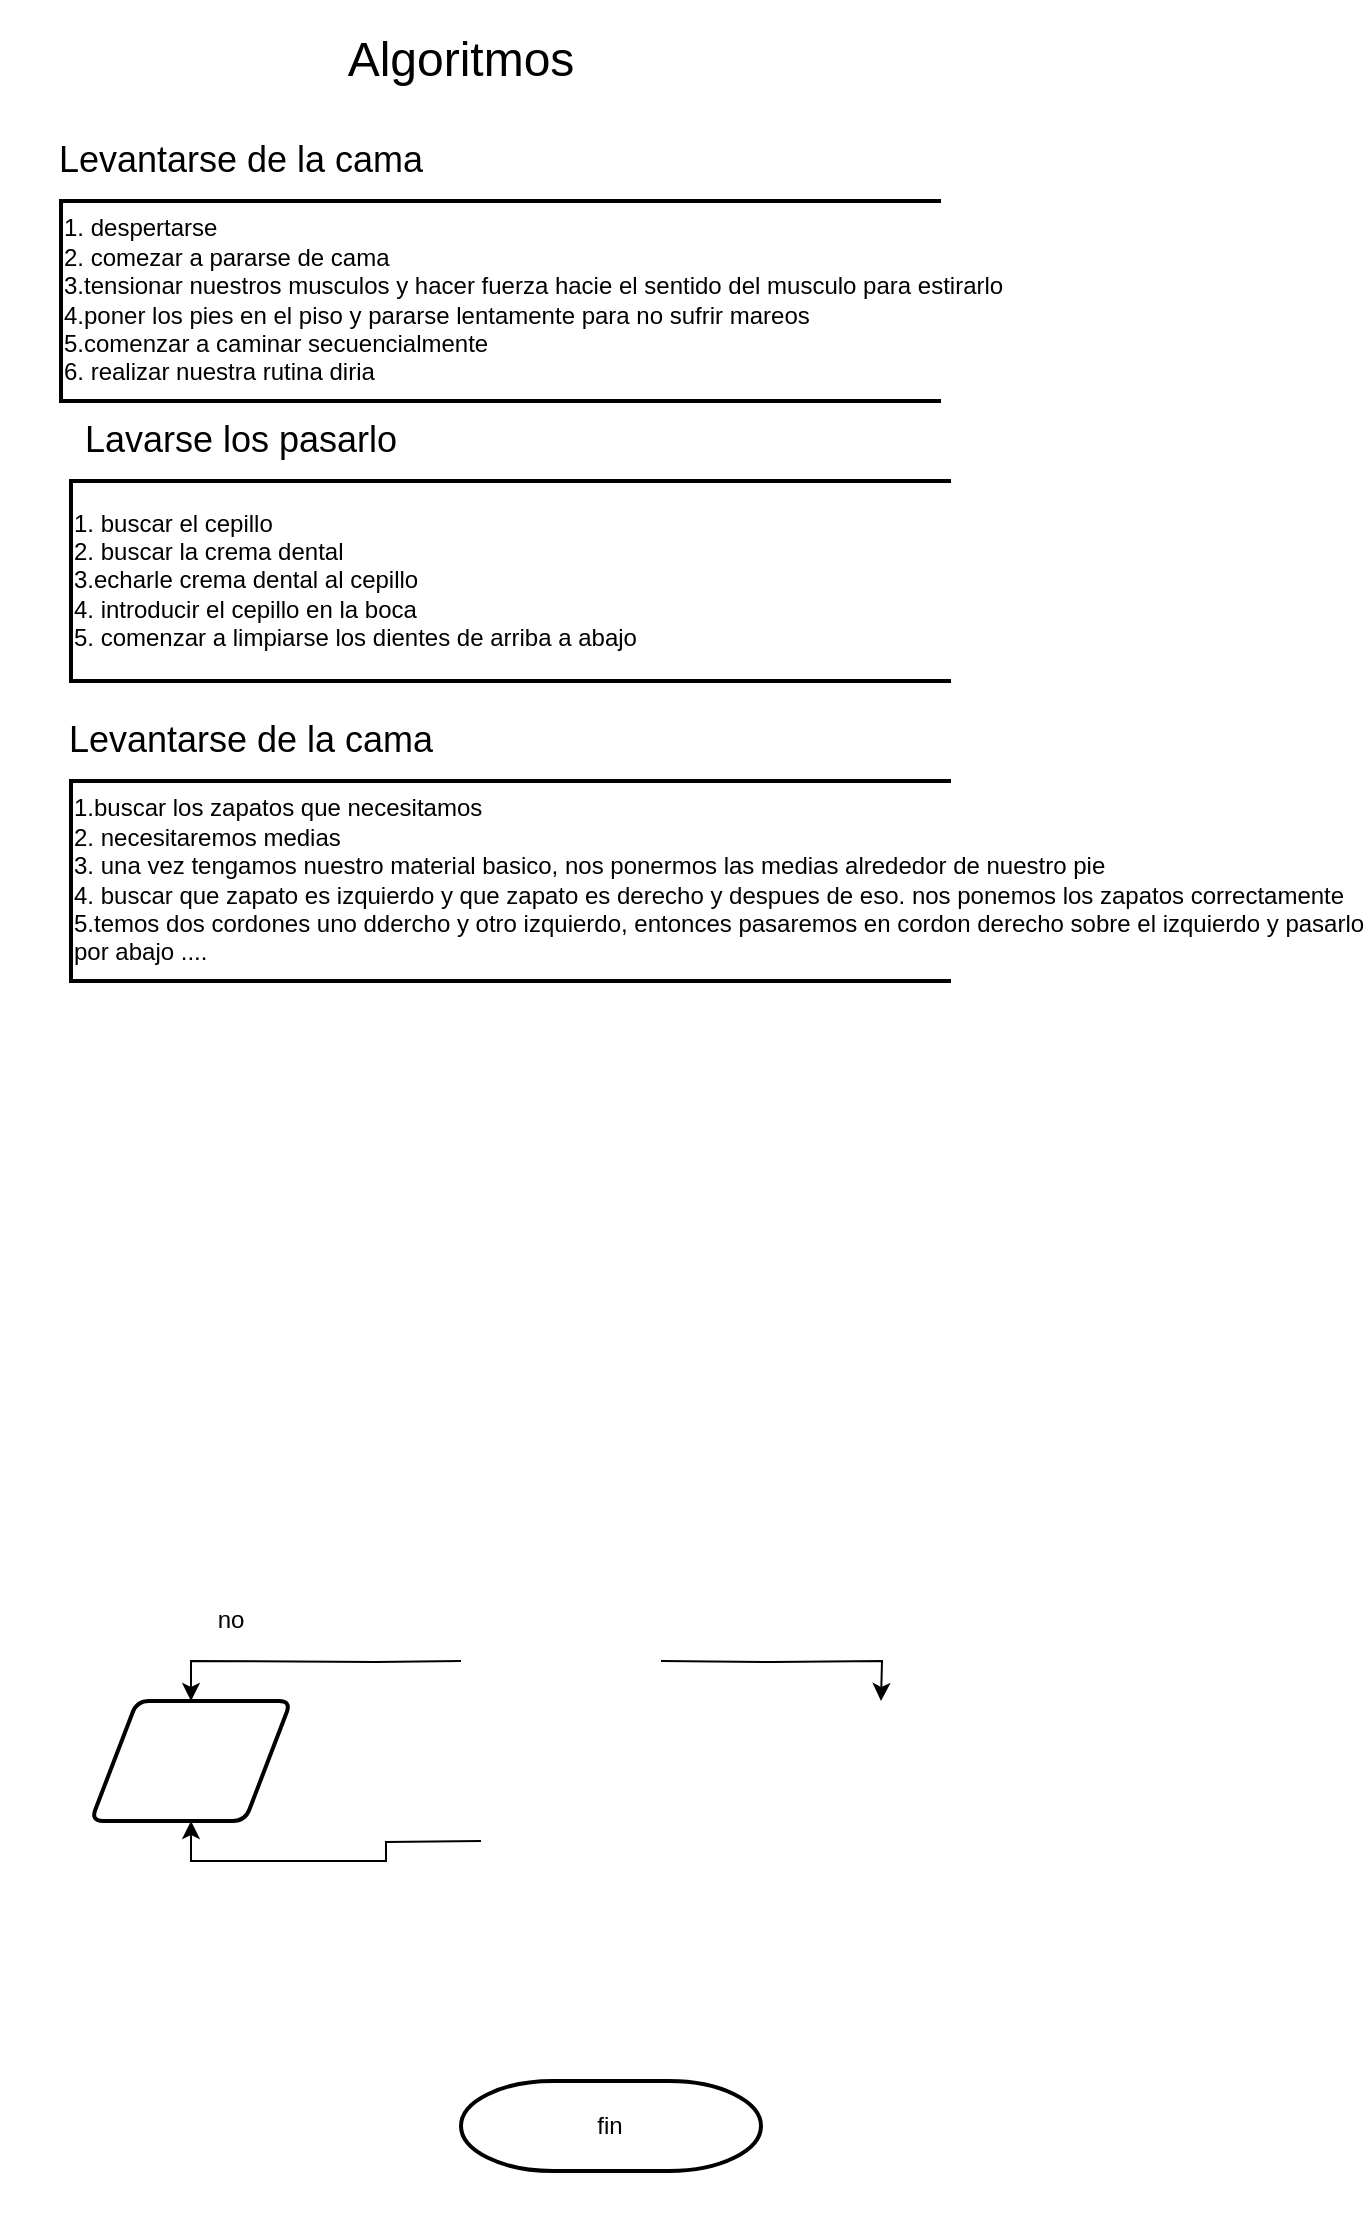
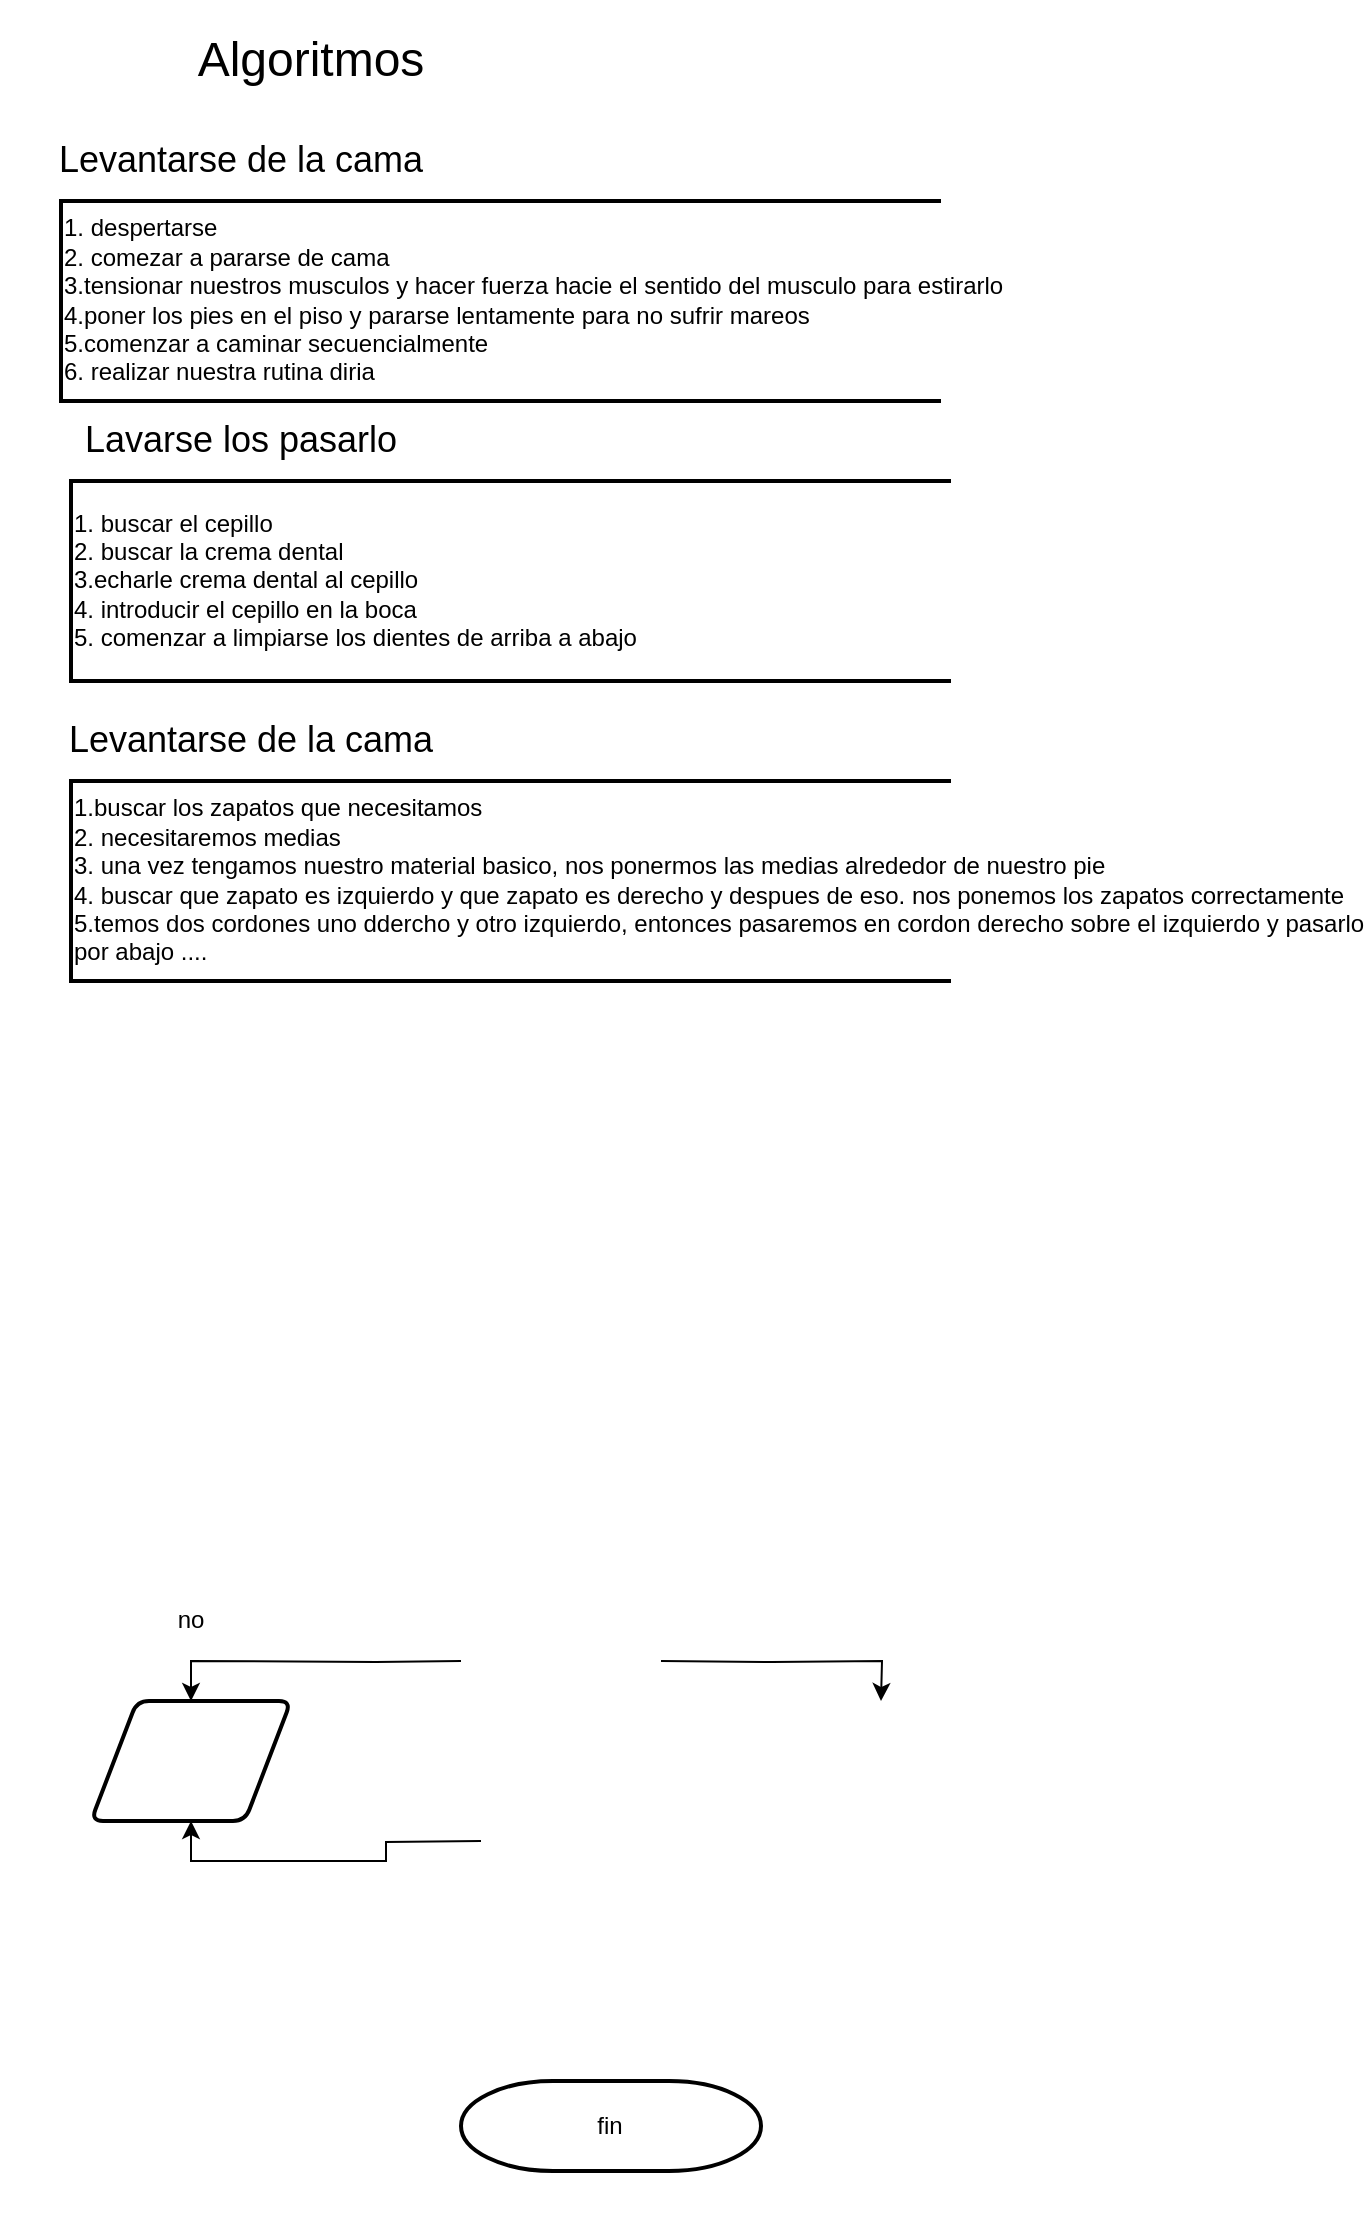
(461, 61) -> (311, 61)
(231, 1621) -> (191, 1621)
